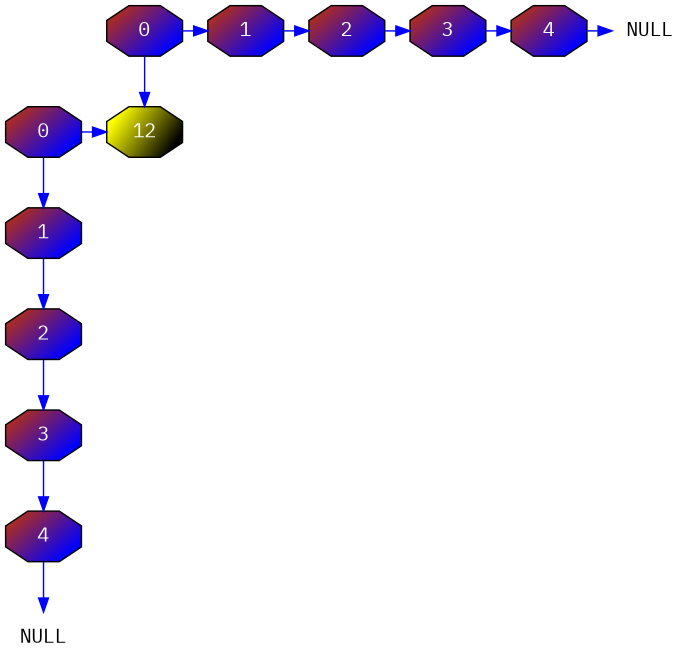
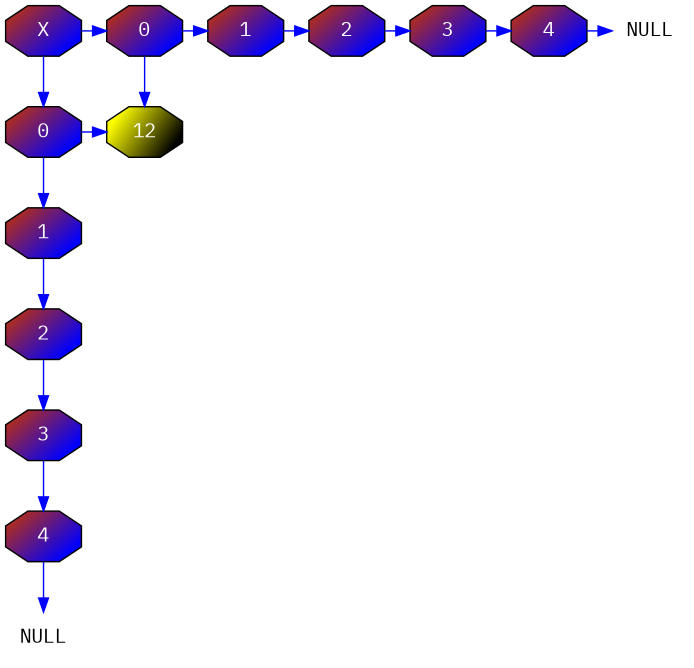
none -> (44, 31)
